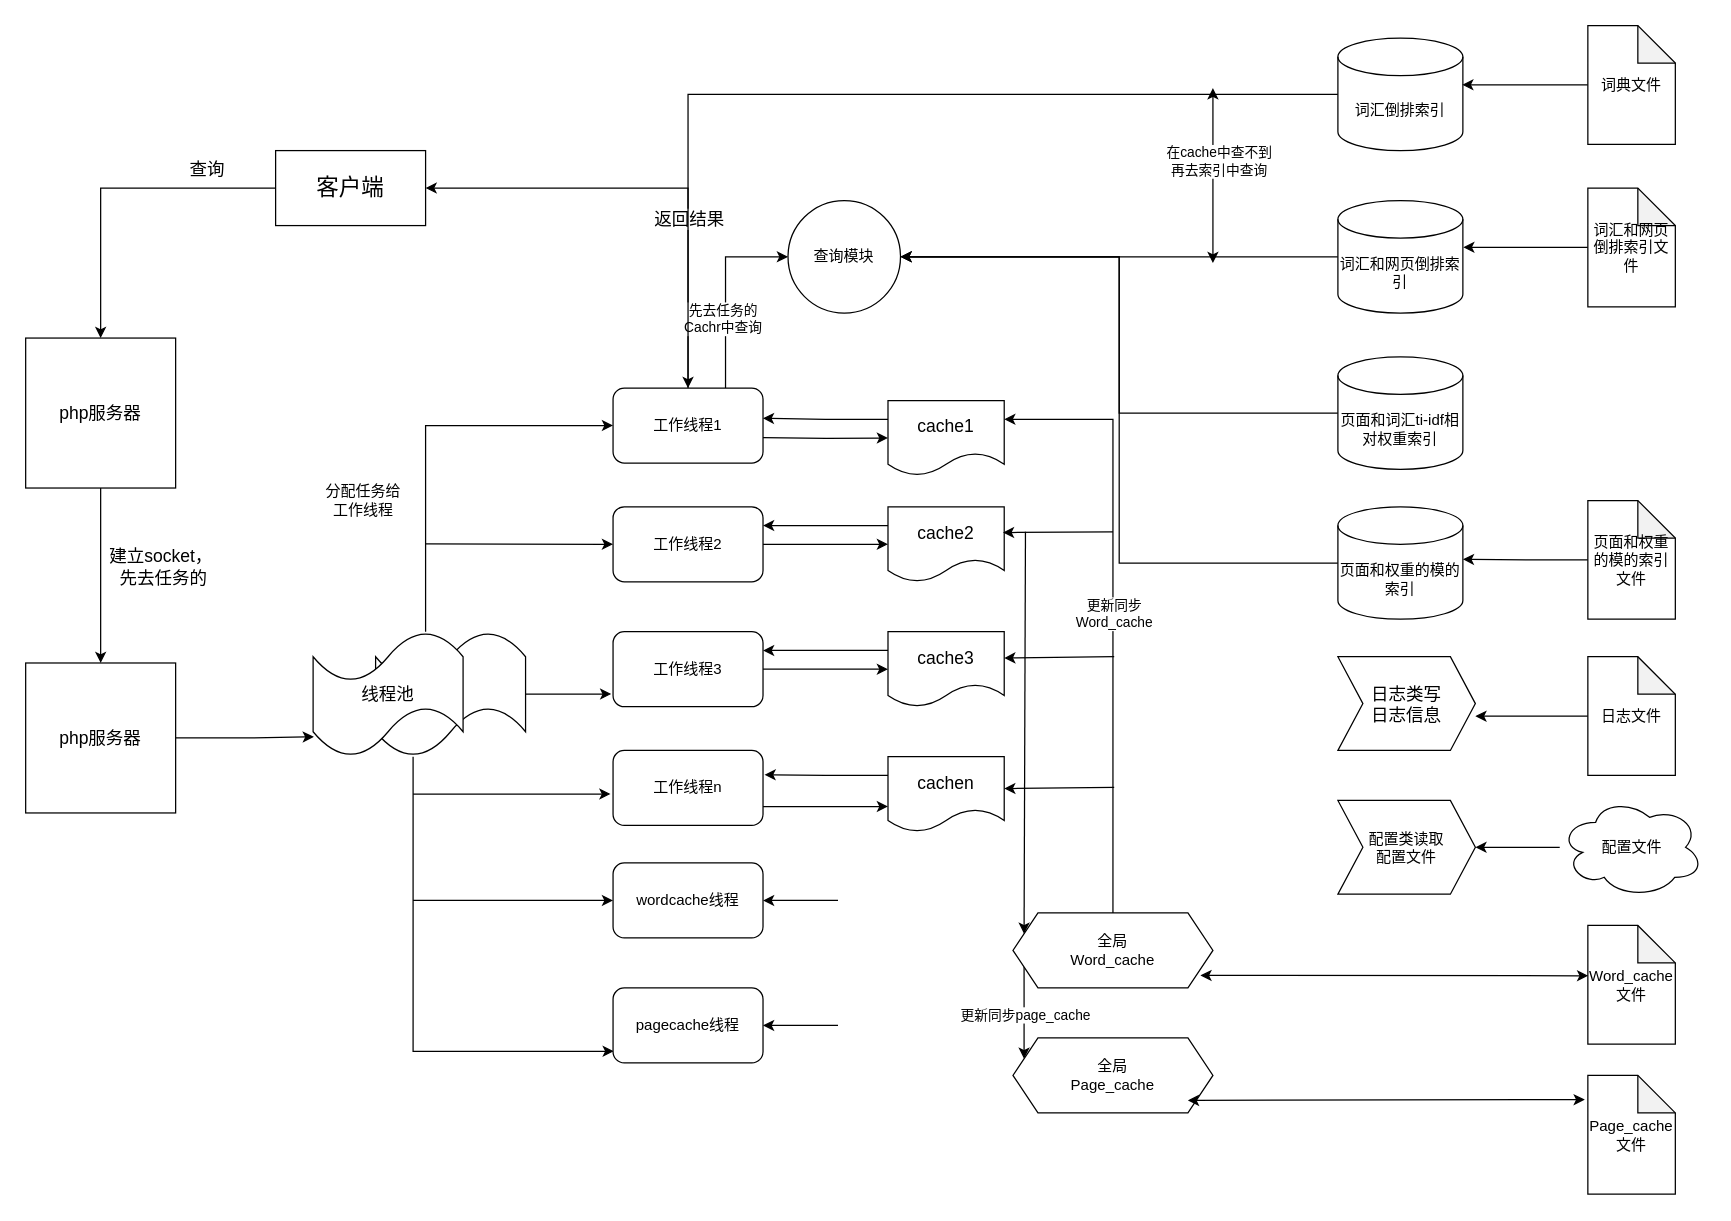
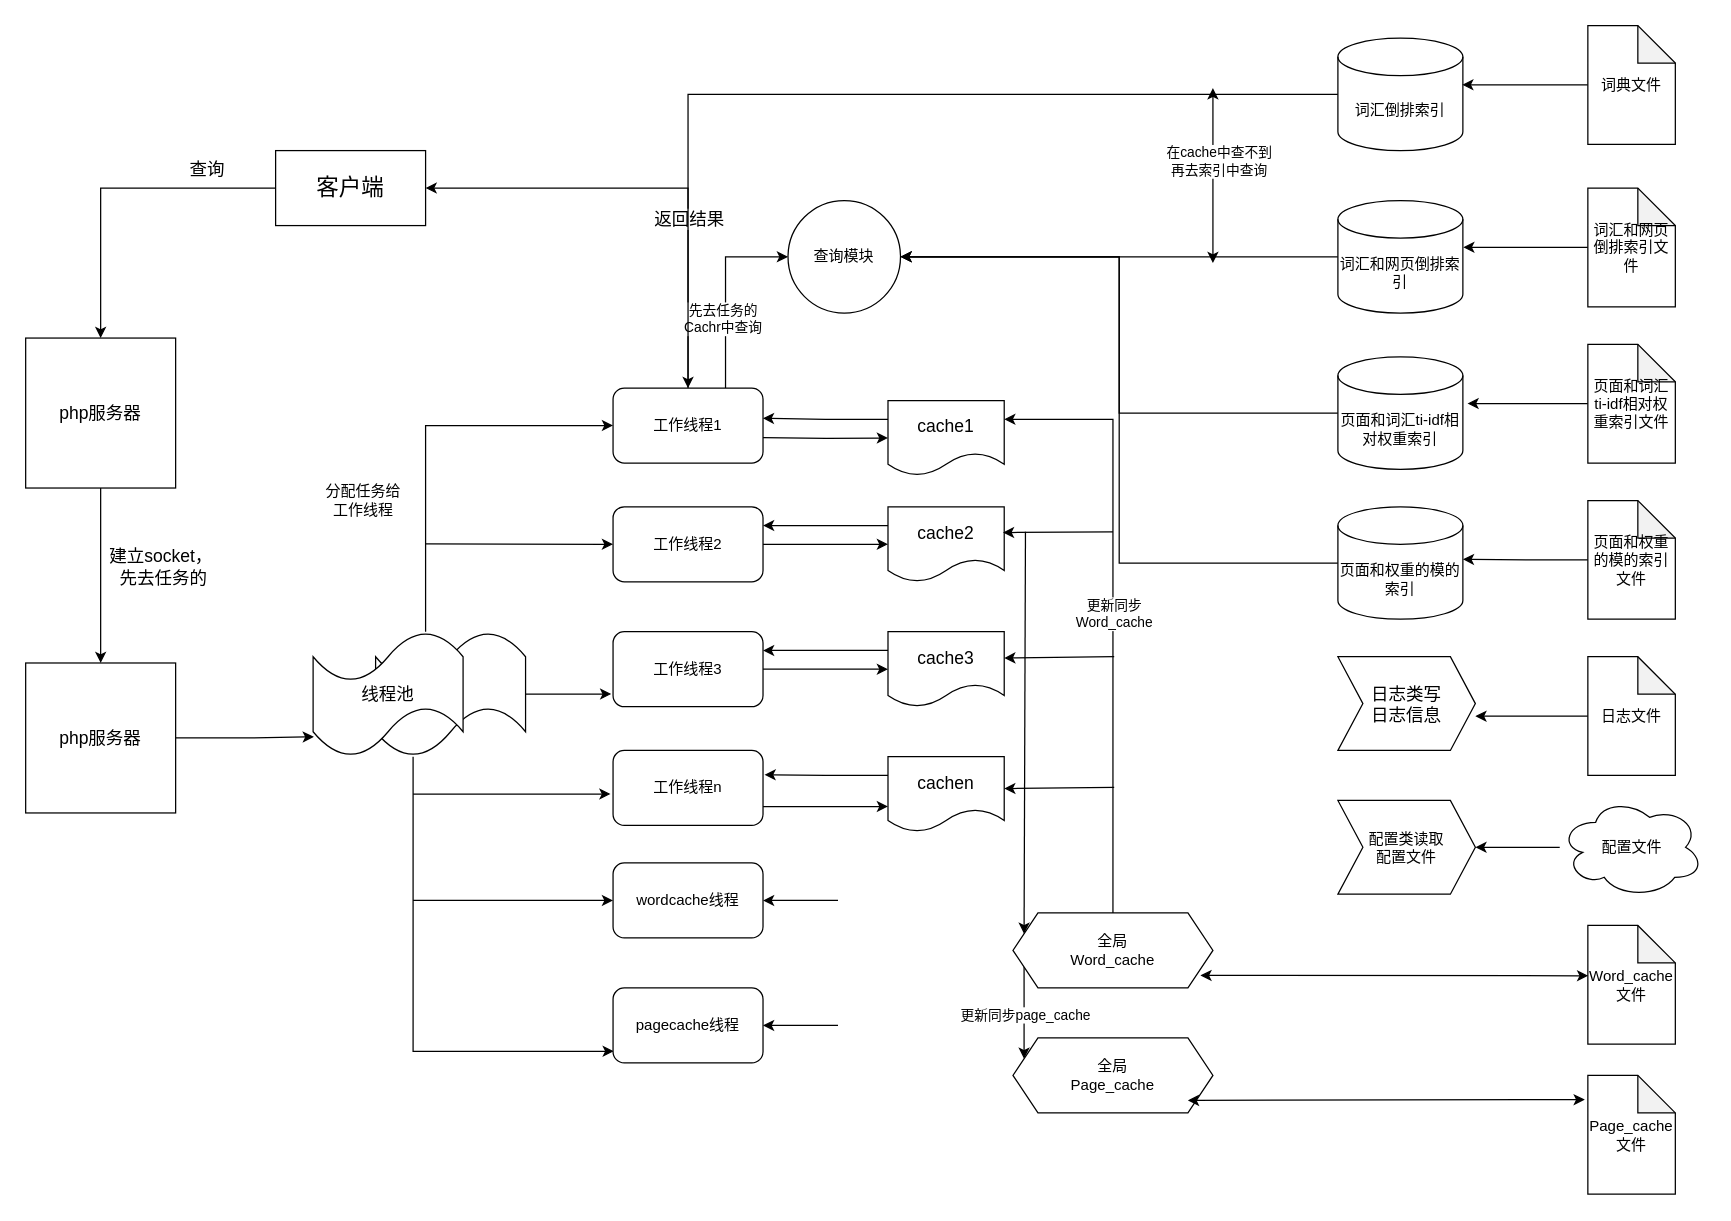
none -> (1533, 404)
none -> (1632, 404)
